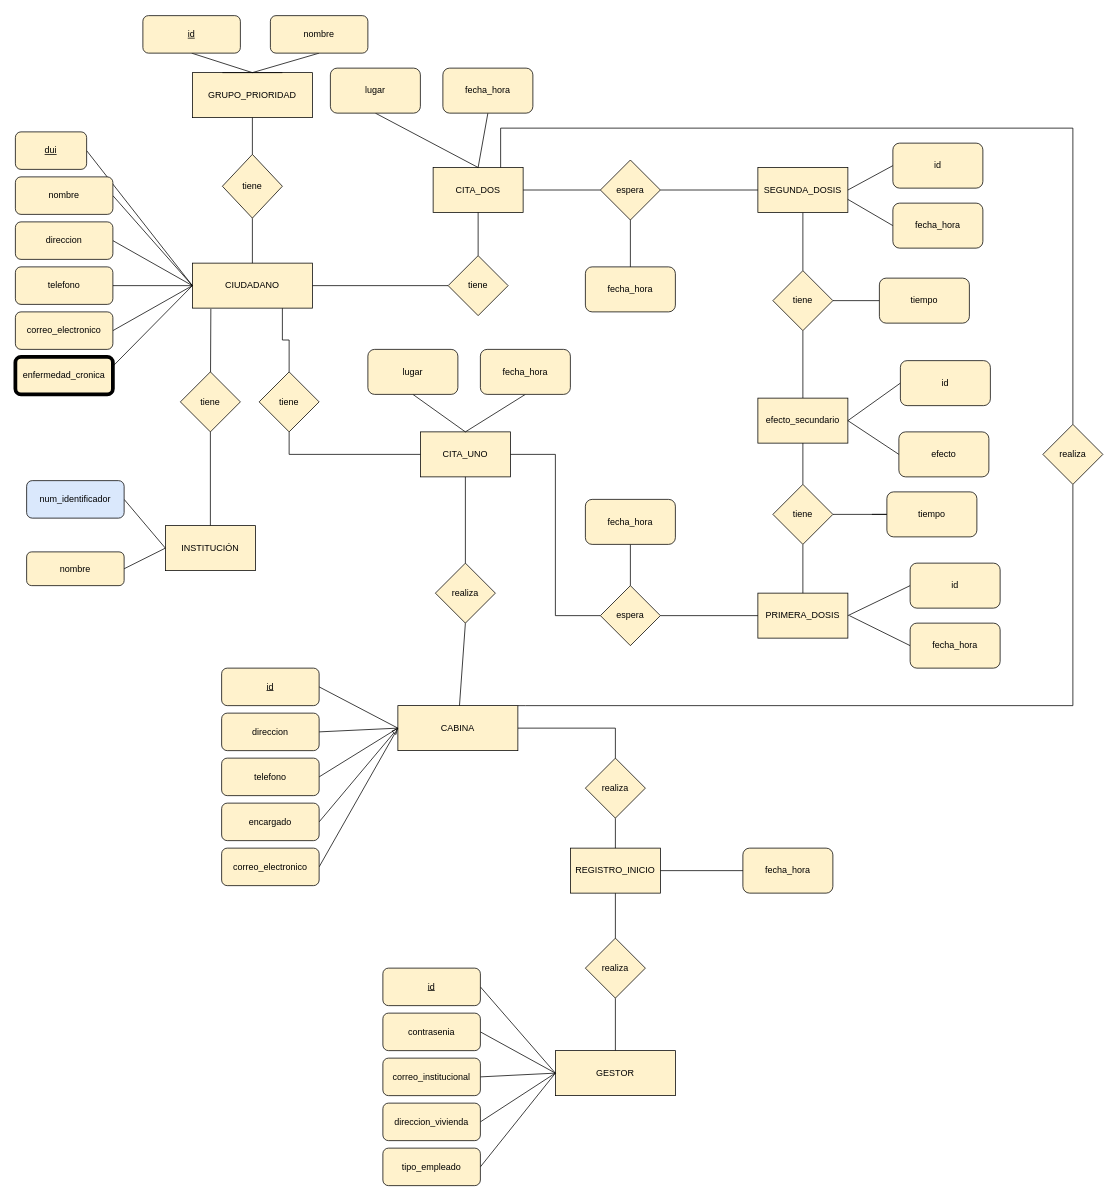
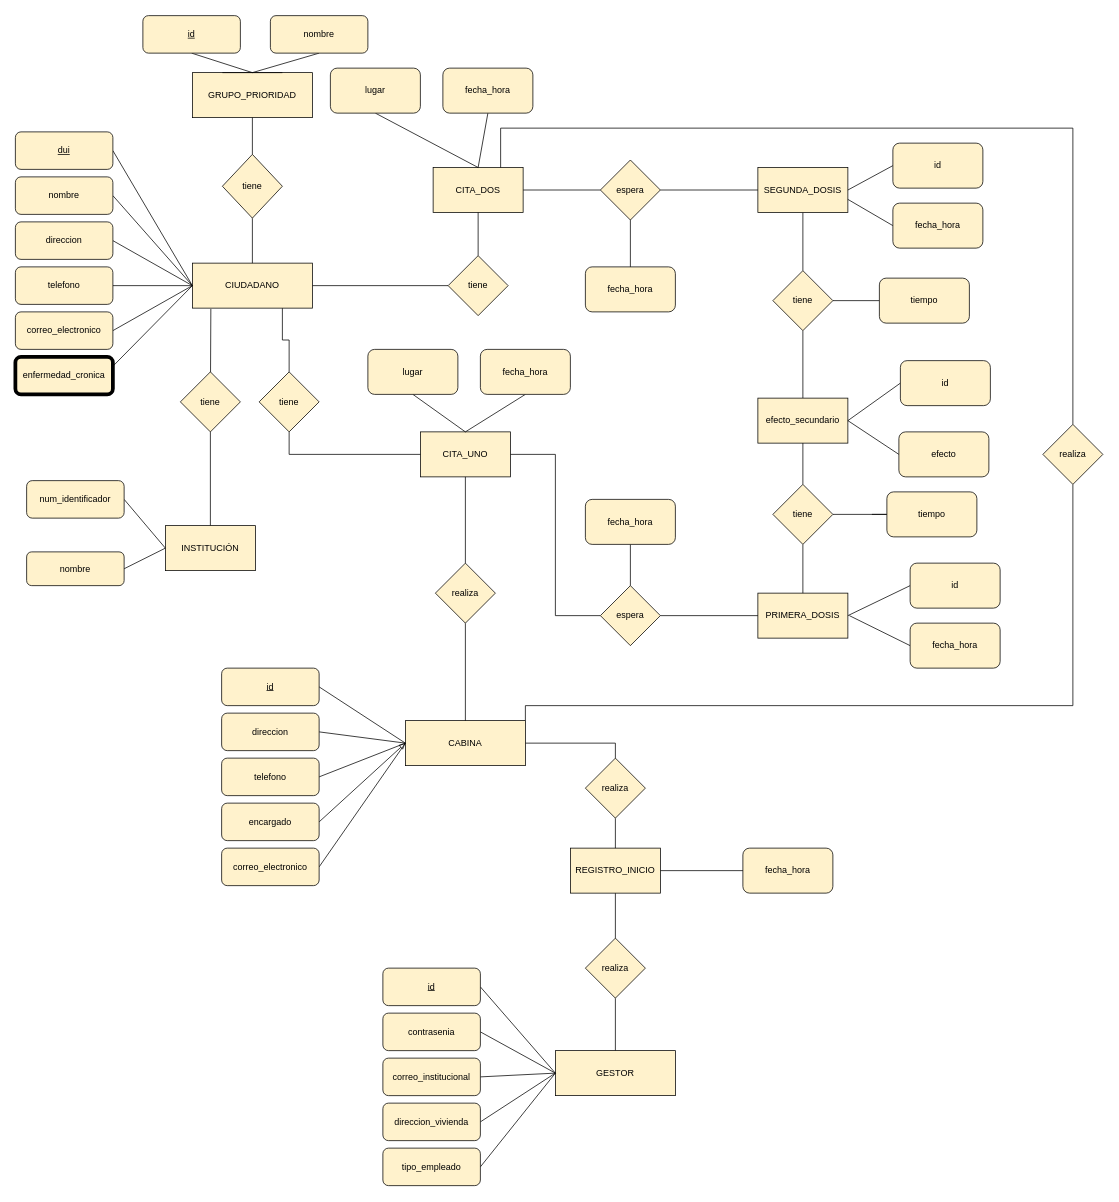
(51, 150) -> (64, 150)
(75, 499) -> (75, 499)
(458, 728) -> (465, 743)
